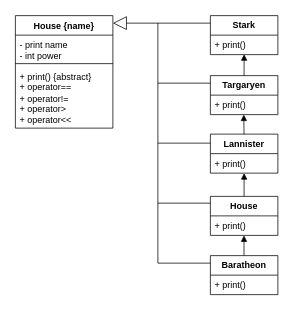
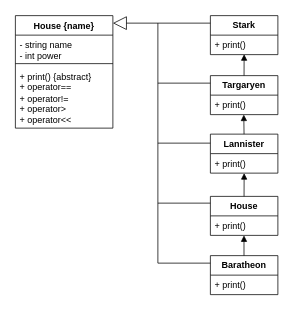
(47, 51) -> (49, 51)
